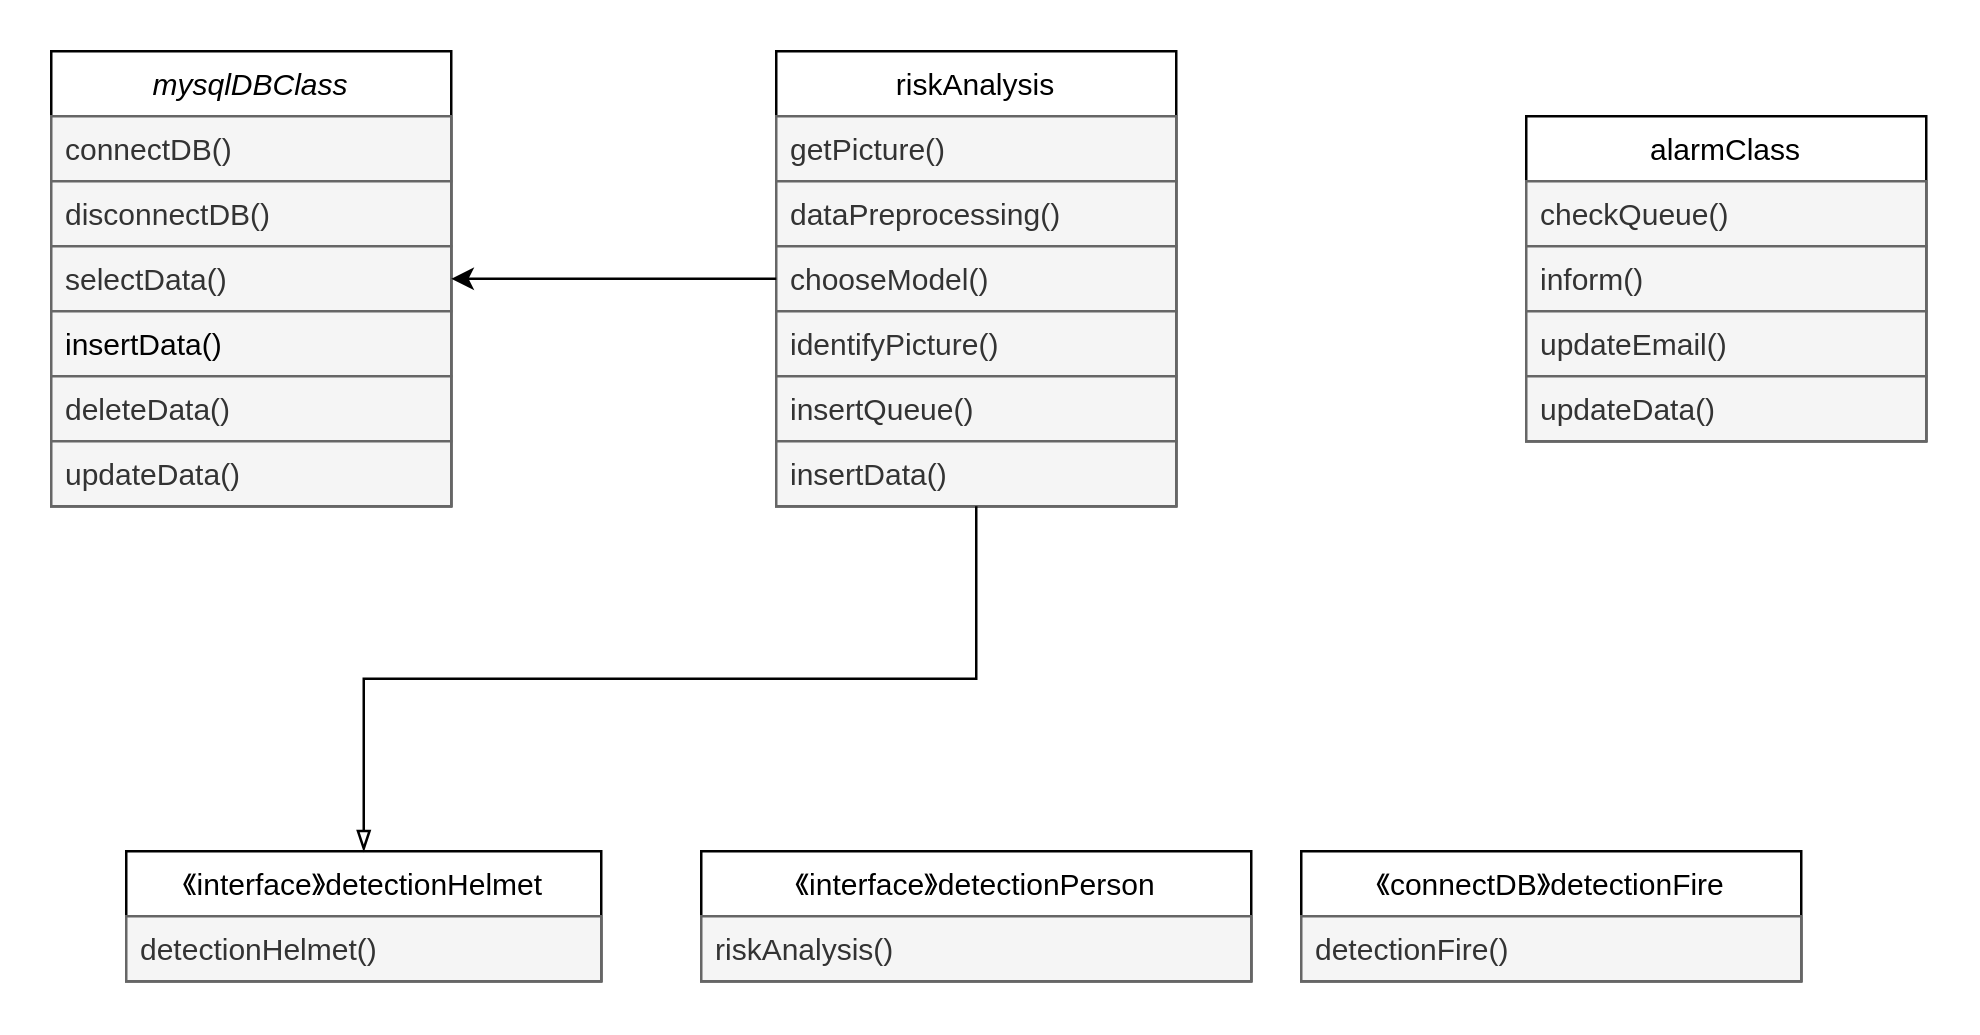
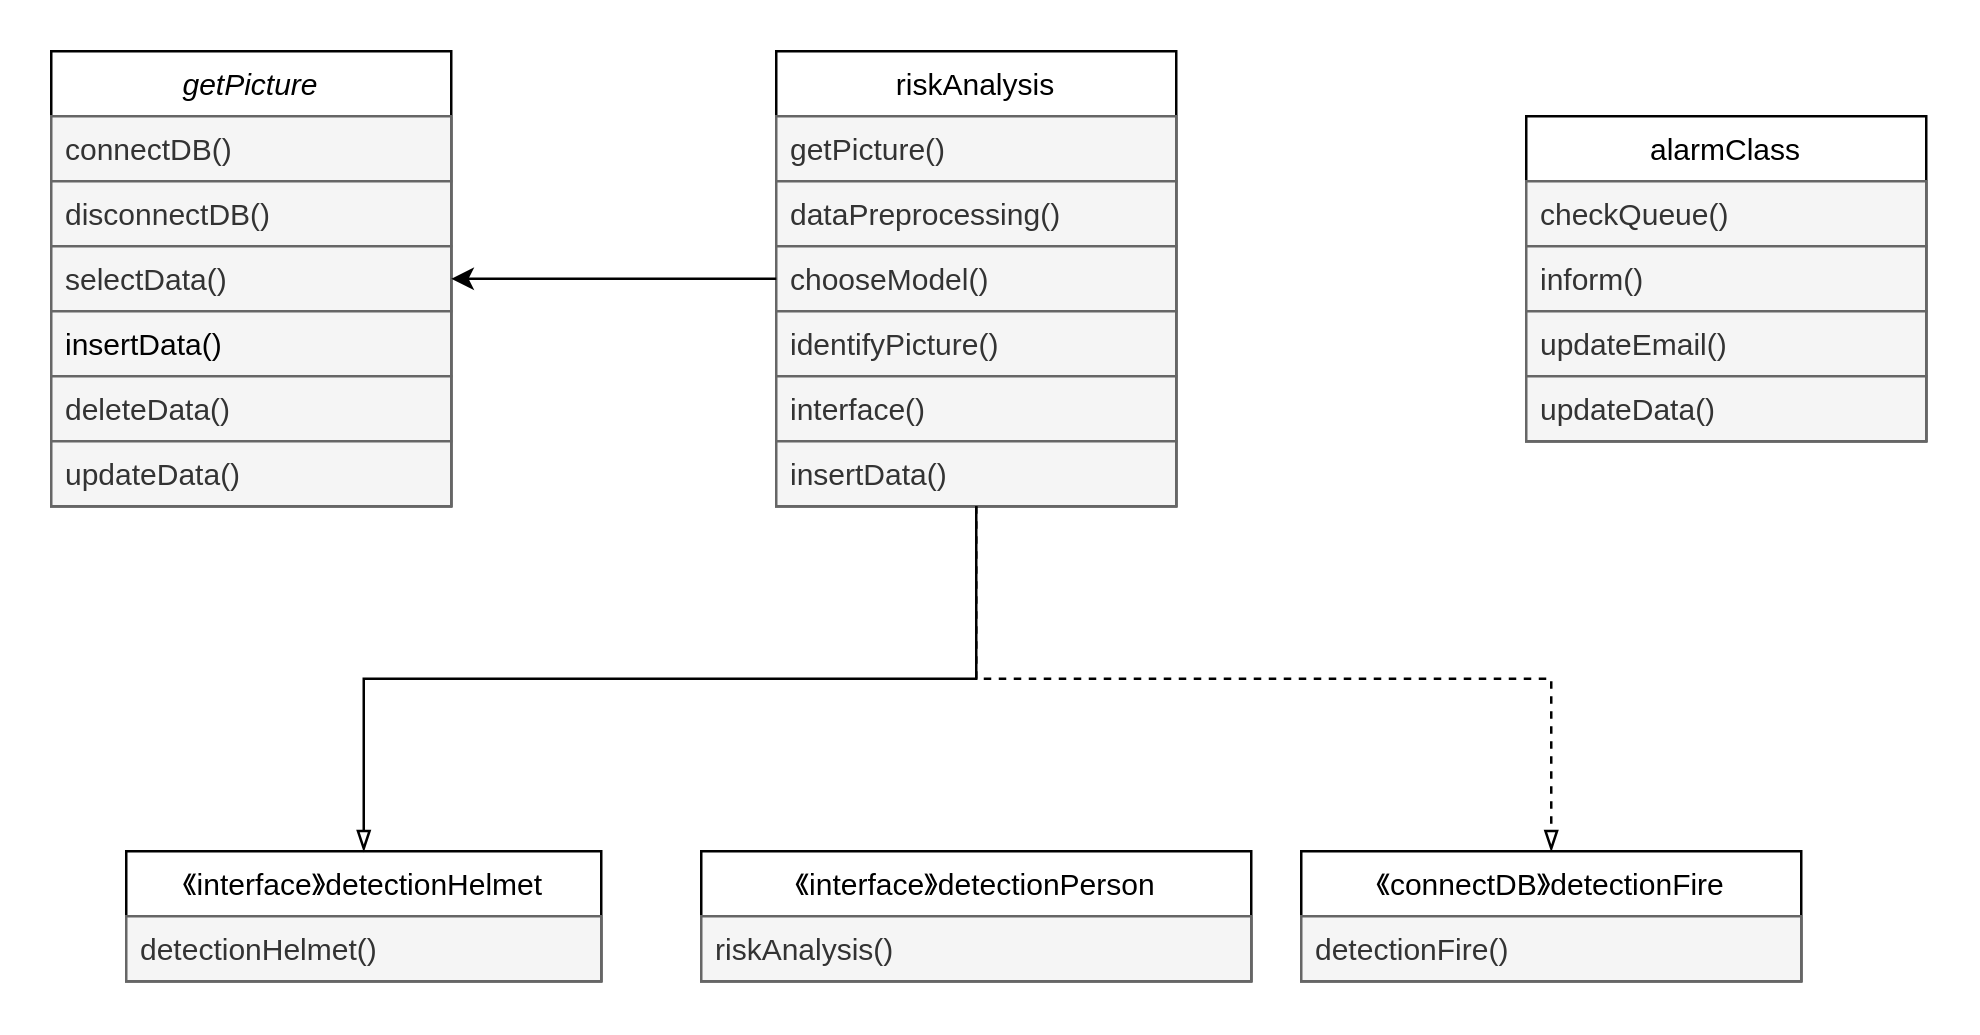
(250, 85) -> (250, 85)
(895, 410) -> (879, 410)
none -> (1342, 679)
